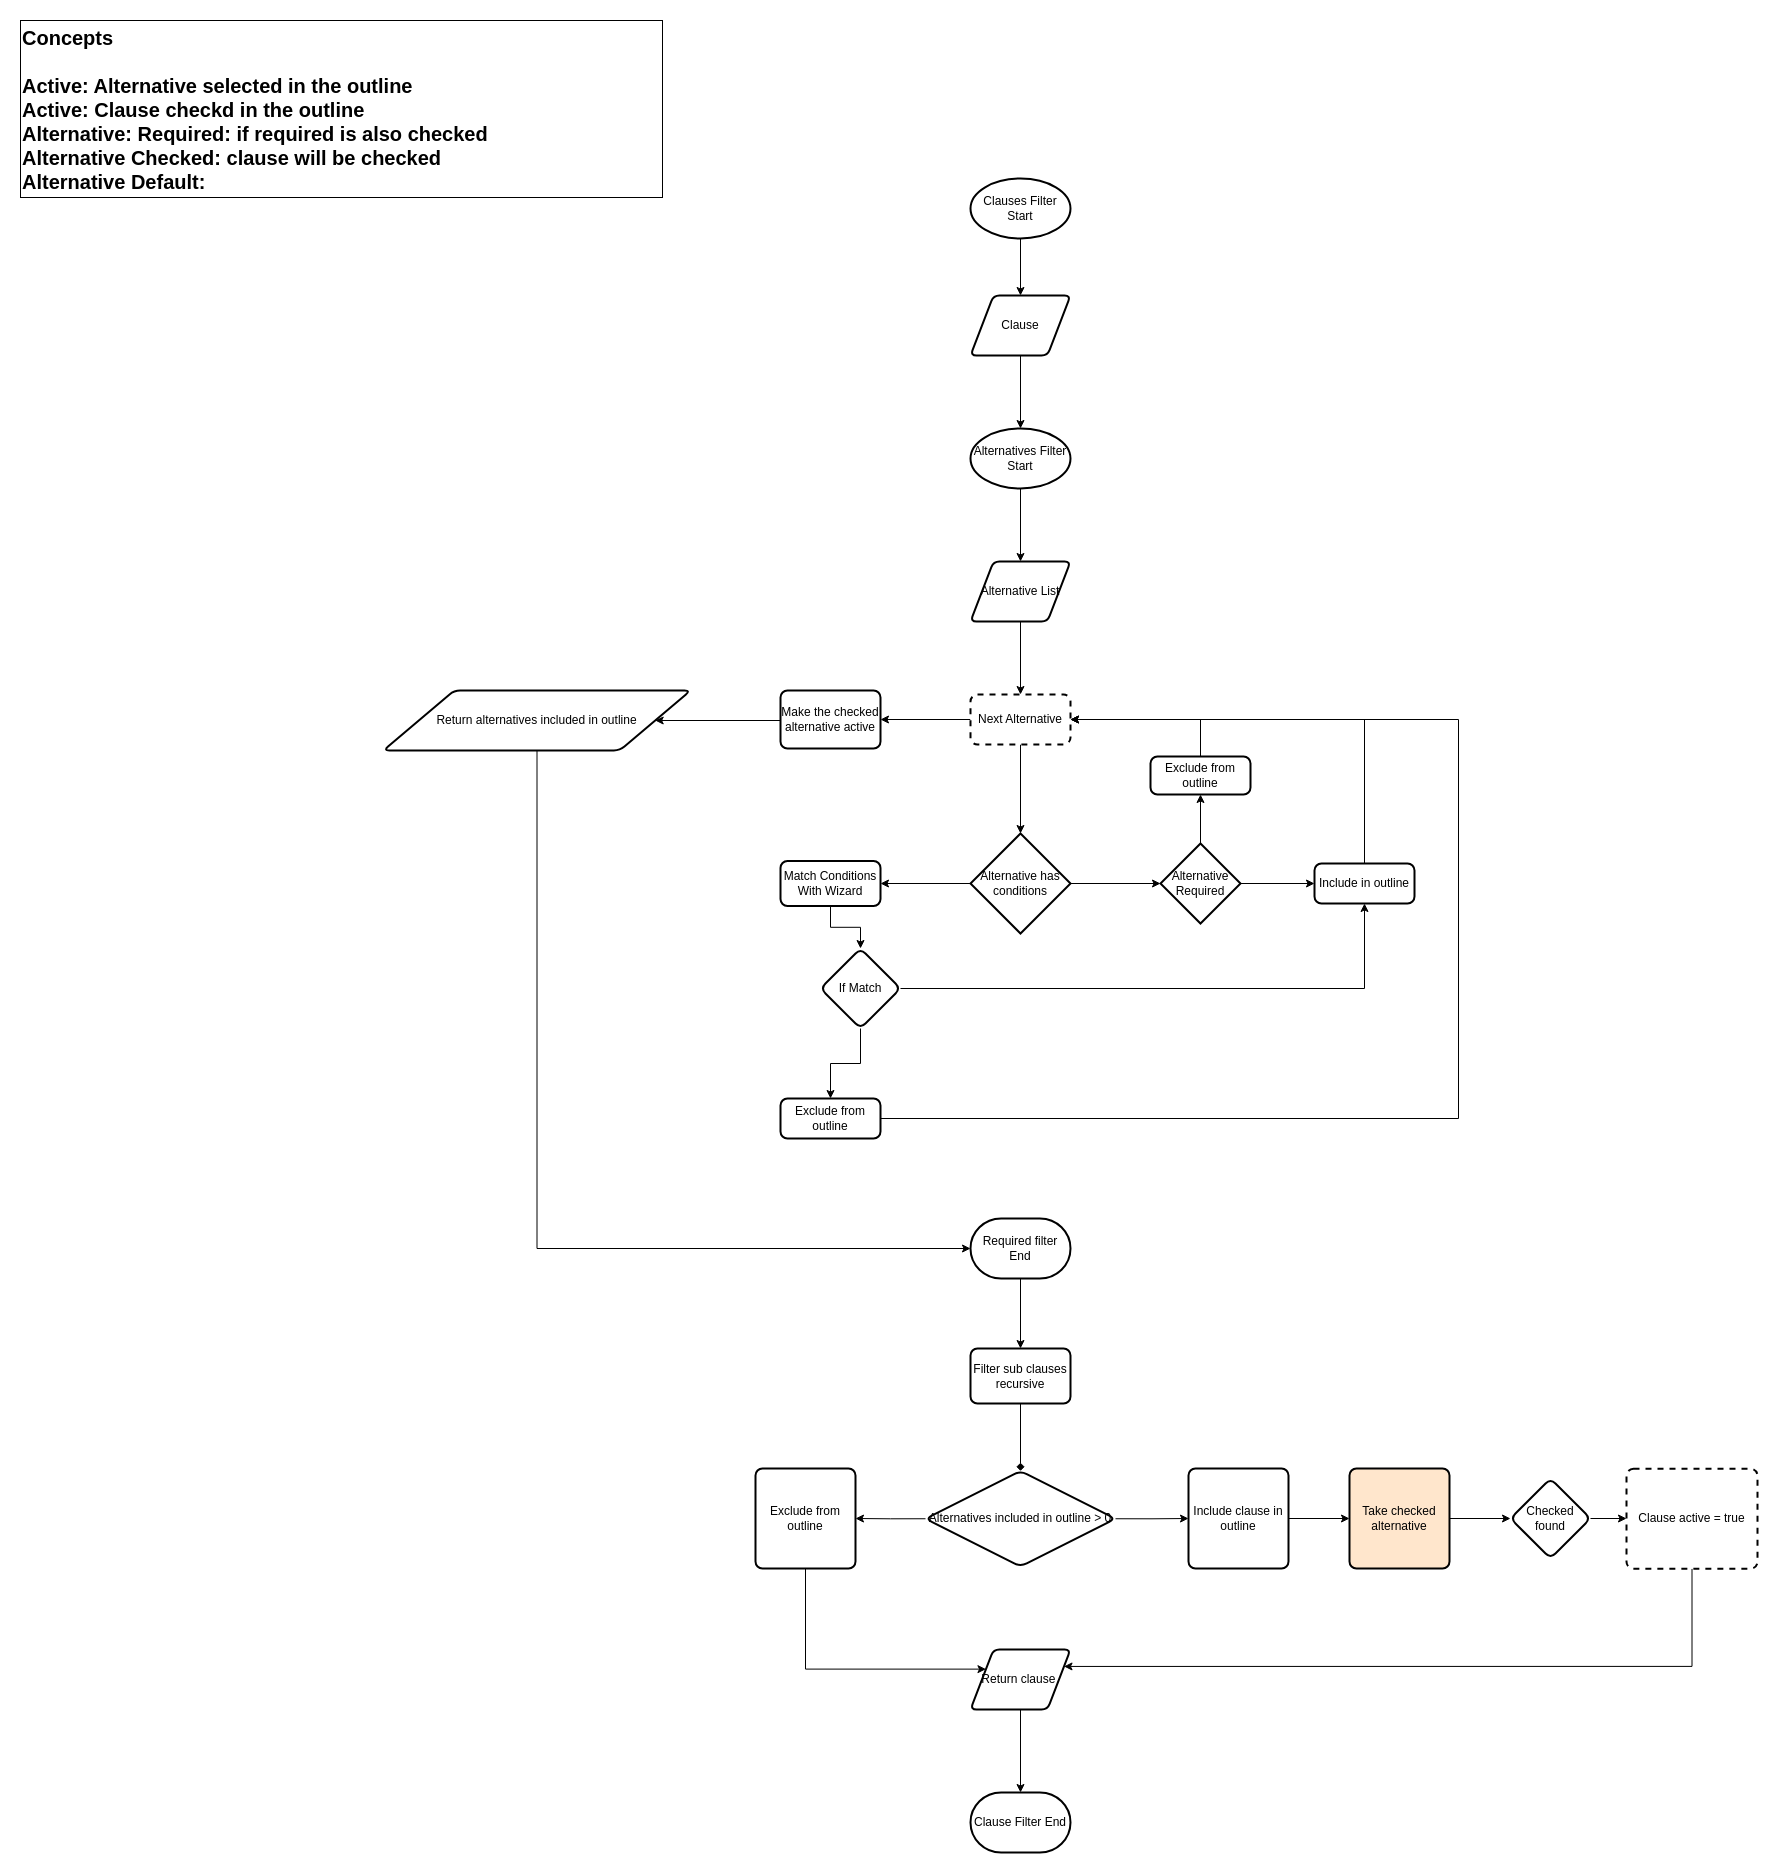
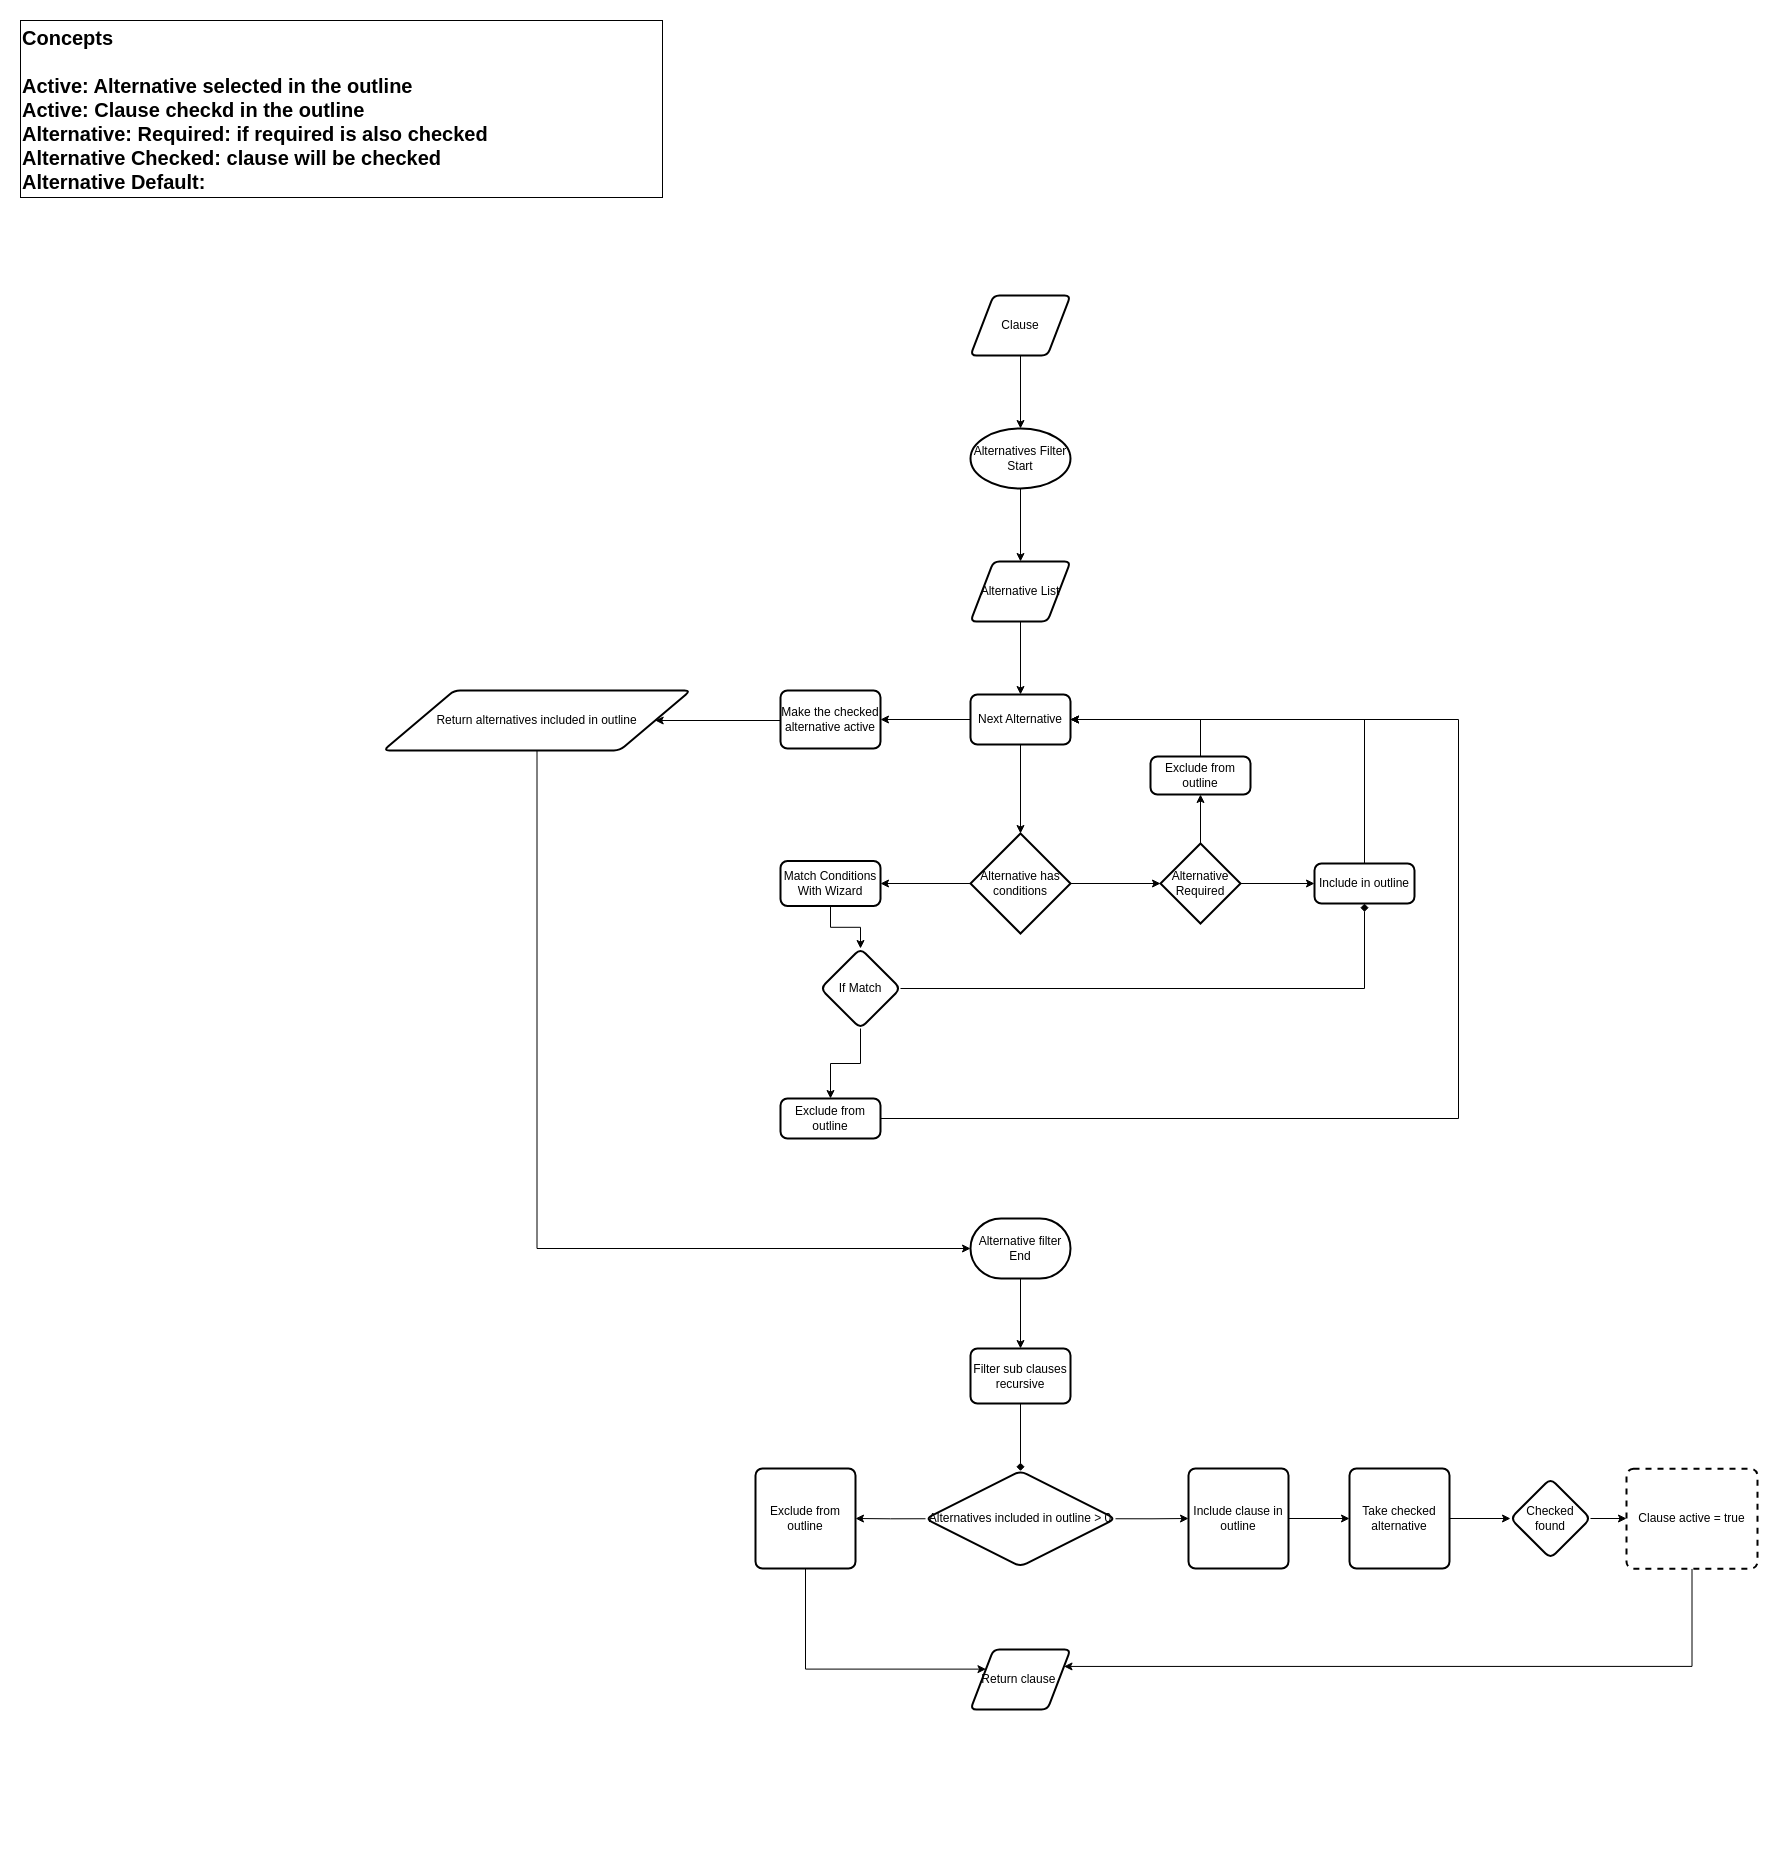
(1021, 209) -> none
(1021, 264) -> none
(1021, 720) -> (1021, 720)
(1365, 911) -> (1365, 912)
(1021, 1249) -> (1021, 1249)
(1400, 1519) -> (1400, 1519)
(1021, 1748) -> none
(1021, 1823) -> none
